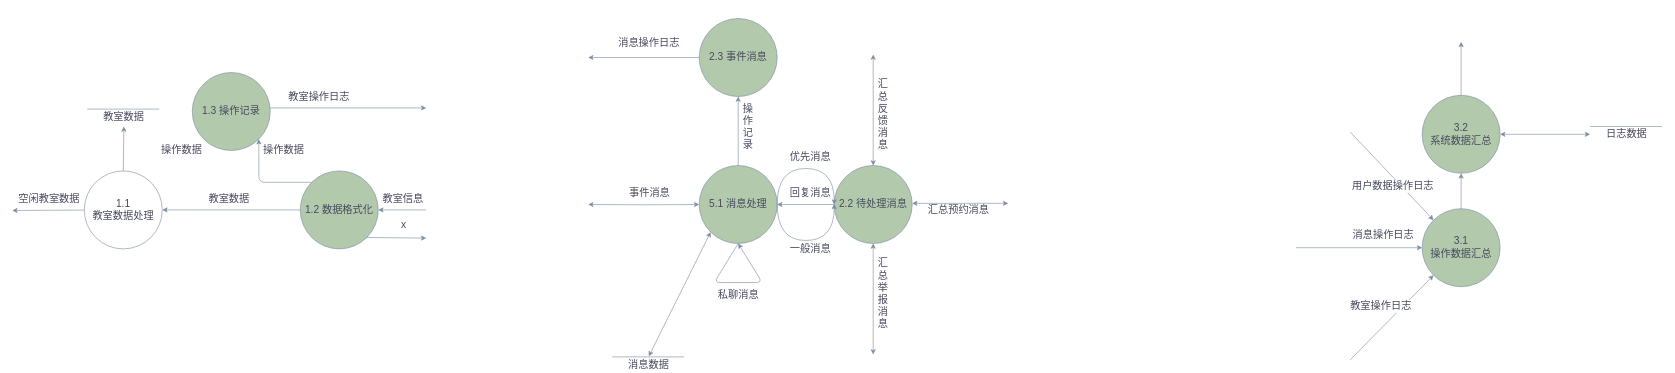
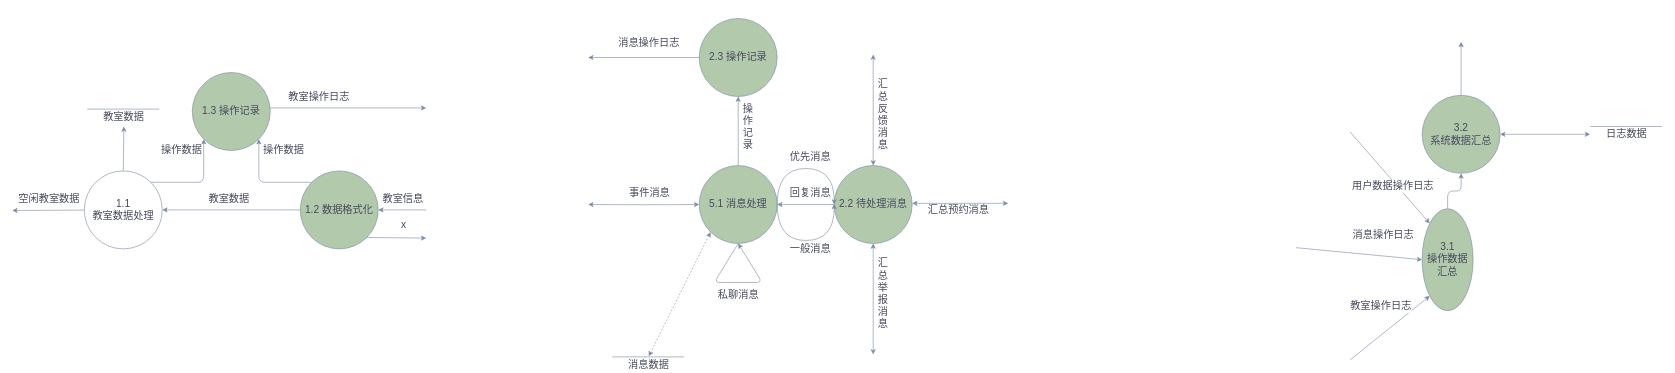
(738, 57) -> (738, 57)
none -> (204, 177)
(1461, 248) -> (1448, 260)
(680, 294) -> (680, 294)
